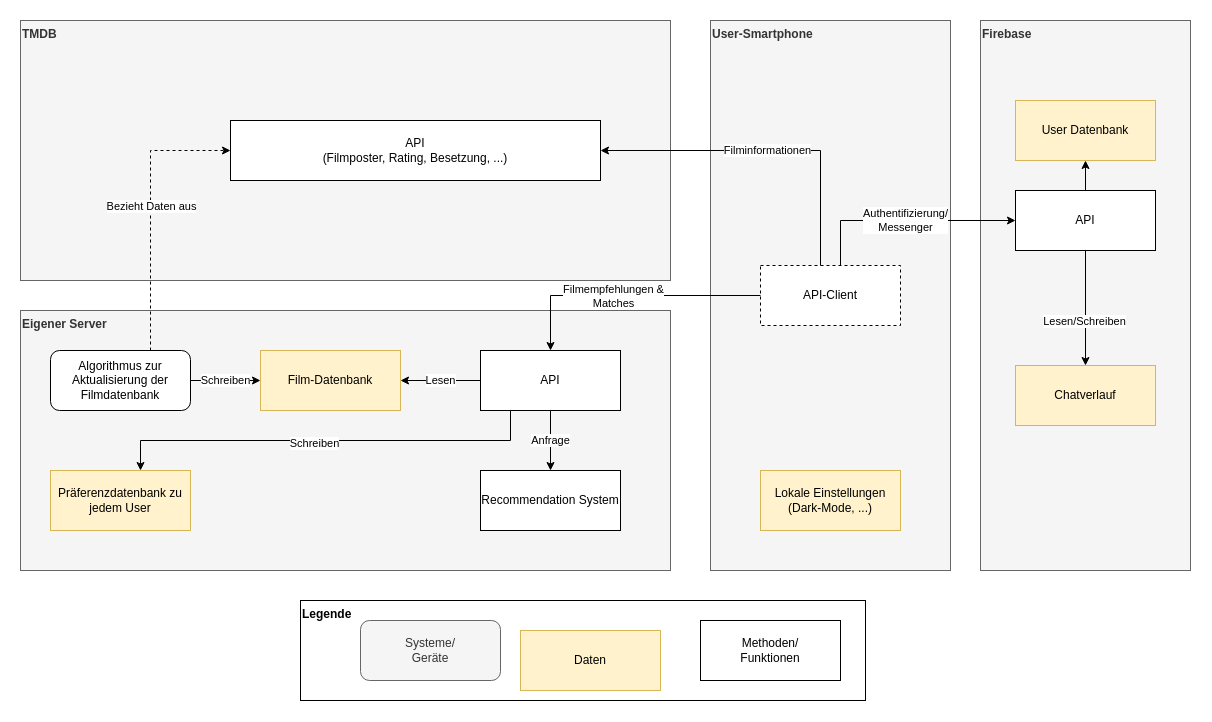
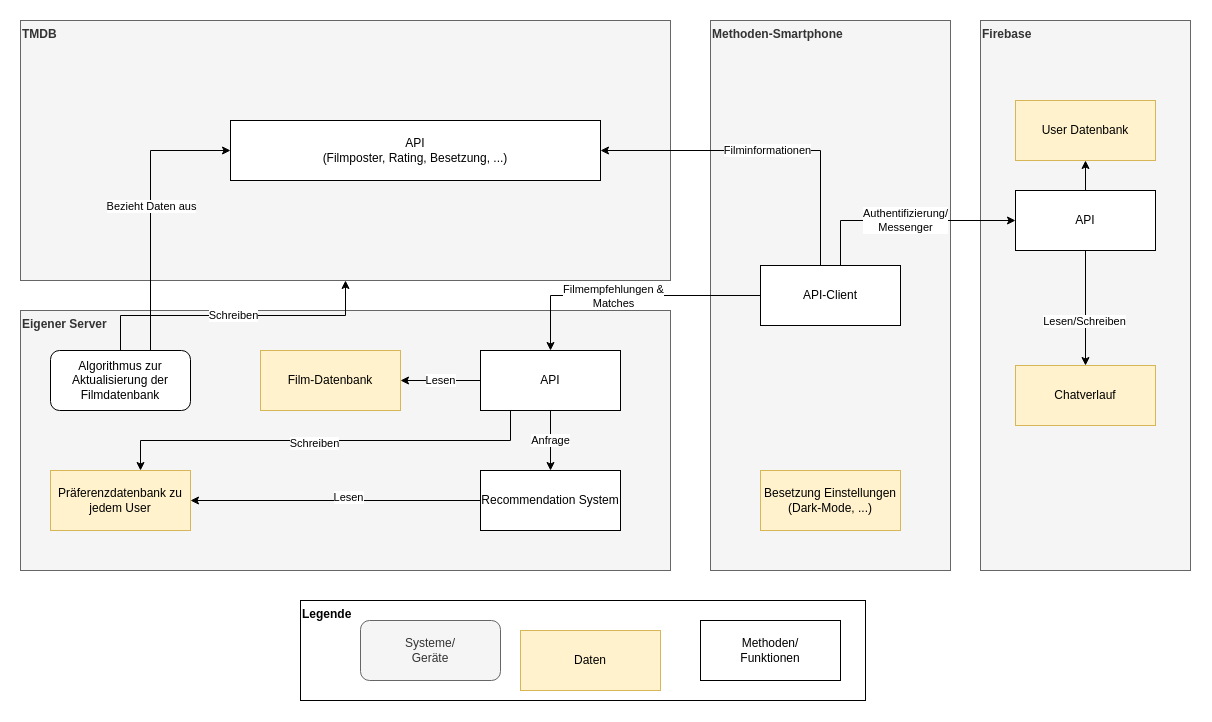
(763, 35) -> (776, 35)
(151, 281) -> (151, 281)
(831, 296) -> (831, 296)
(222, 381) -> (231, 316)
none -> (339, 501)
(831, 501) -> (831, 501)
